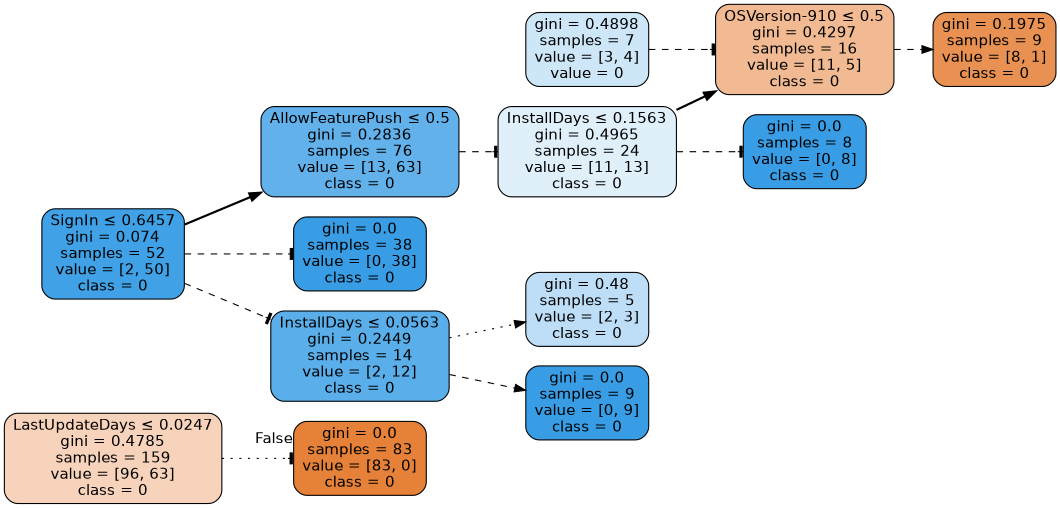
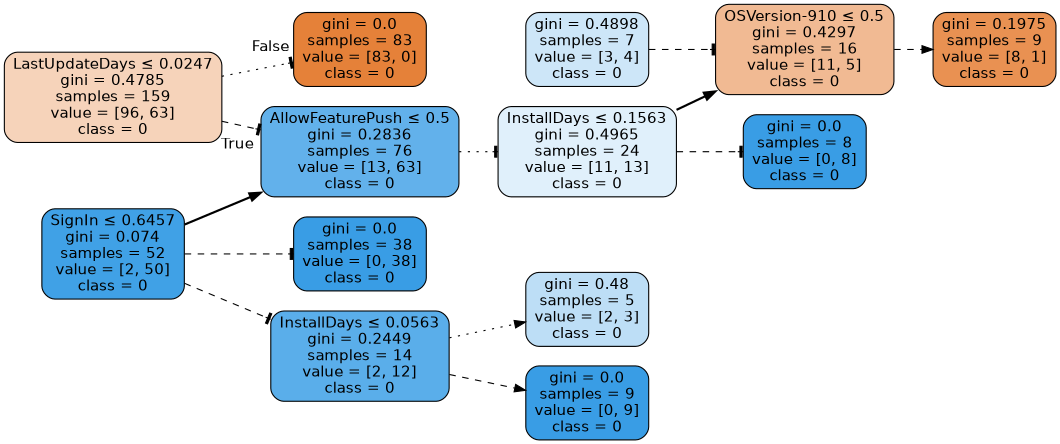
(587, 73) -> (587, 73)
none -> (239, 125)
(476, 152) -> (476, 152)
